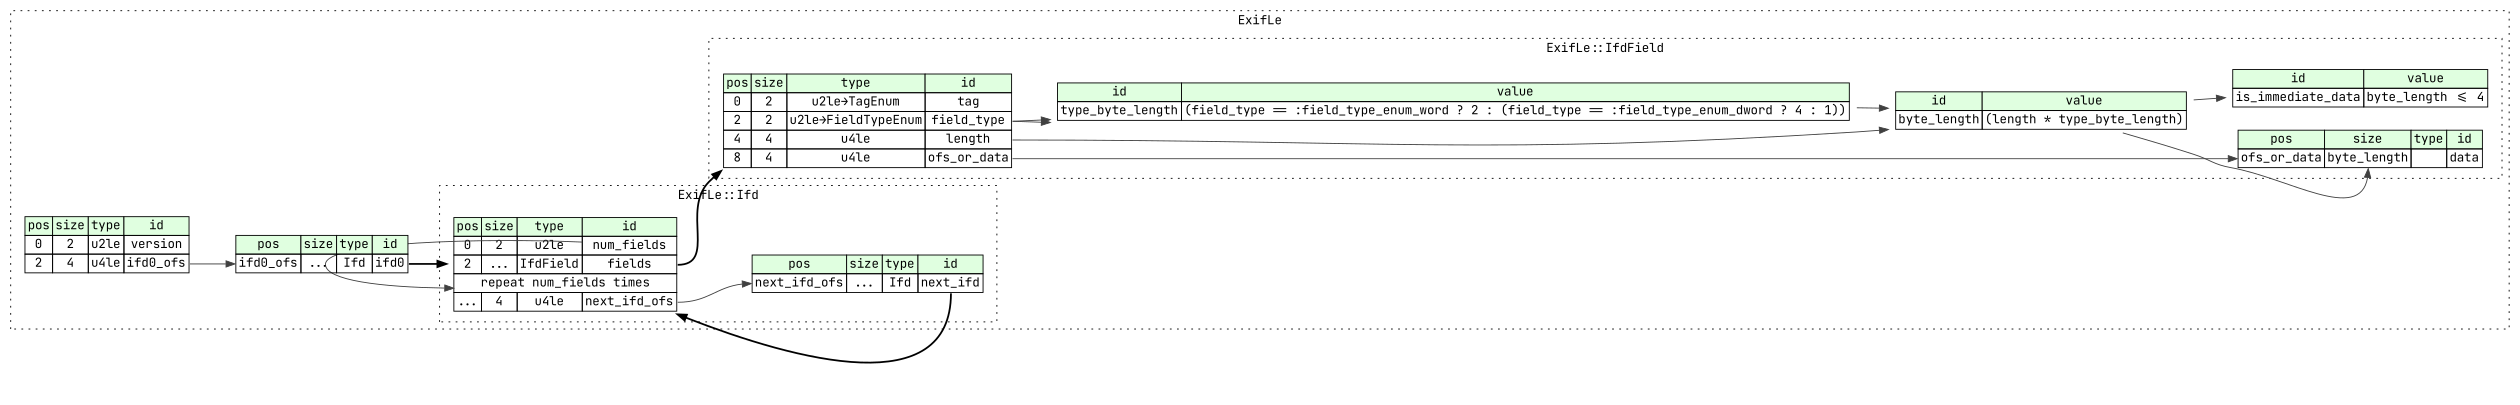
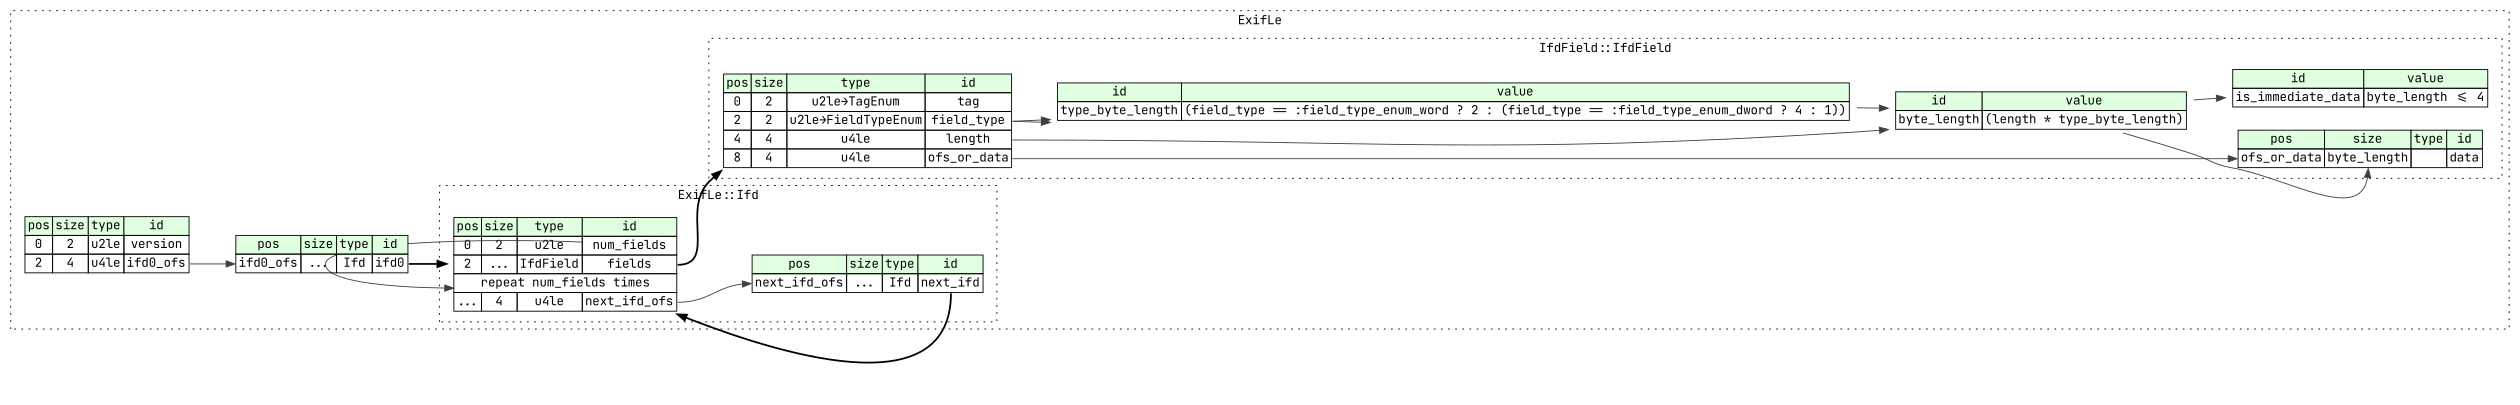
(1605, 49) -> (1605, 49)
